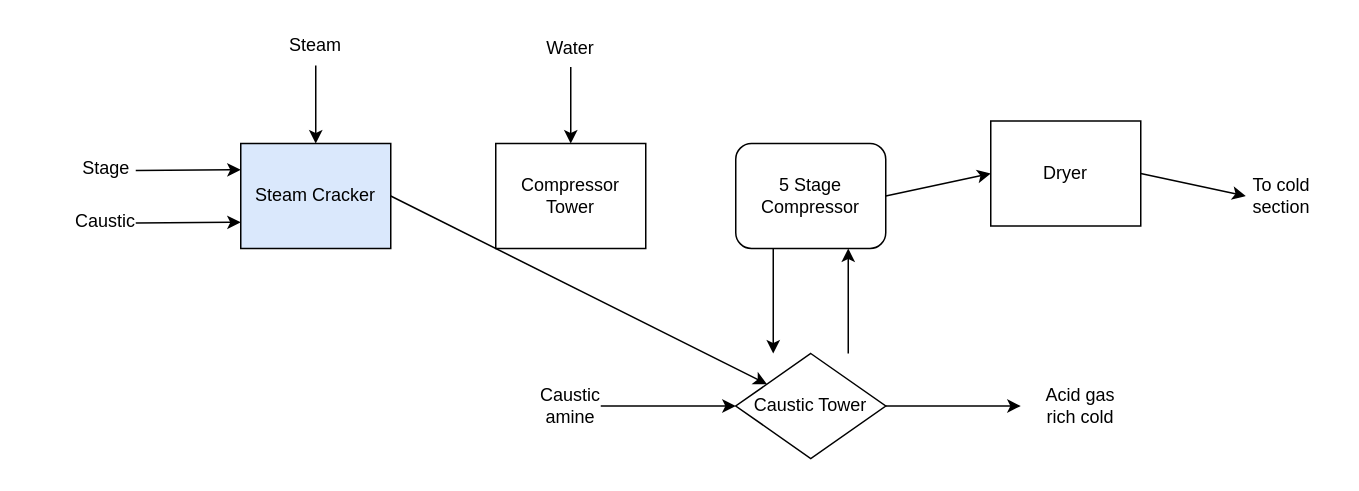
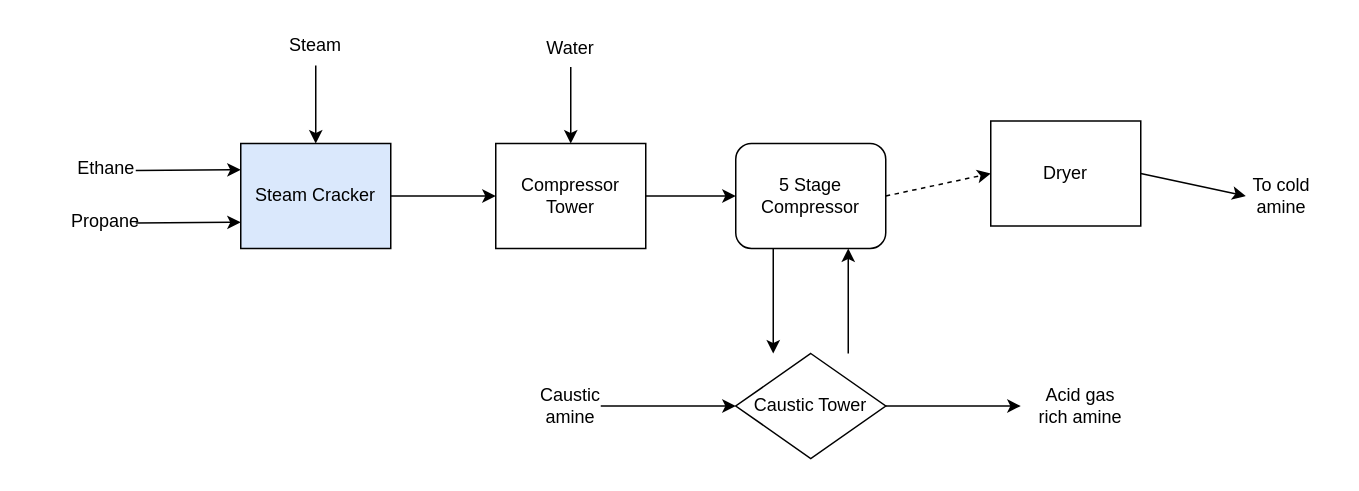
(107, 169) -> (107, 169)
(934, 185) -> (934, 185)
none -> (686, 196)
(1282, 196) -> (1282, 196)
(106, 221) -> (106, 221)
(574, 287) -> (438, 196)
(1081, 406) -> (1081, 406)
